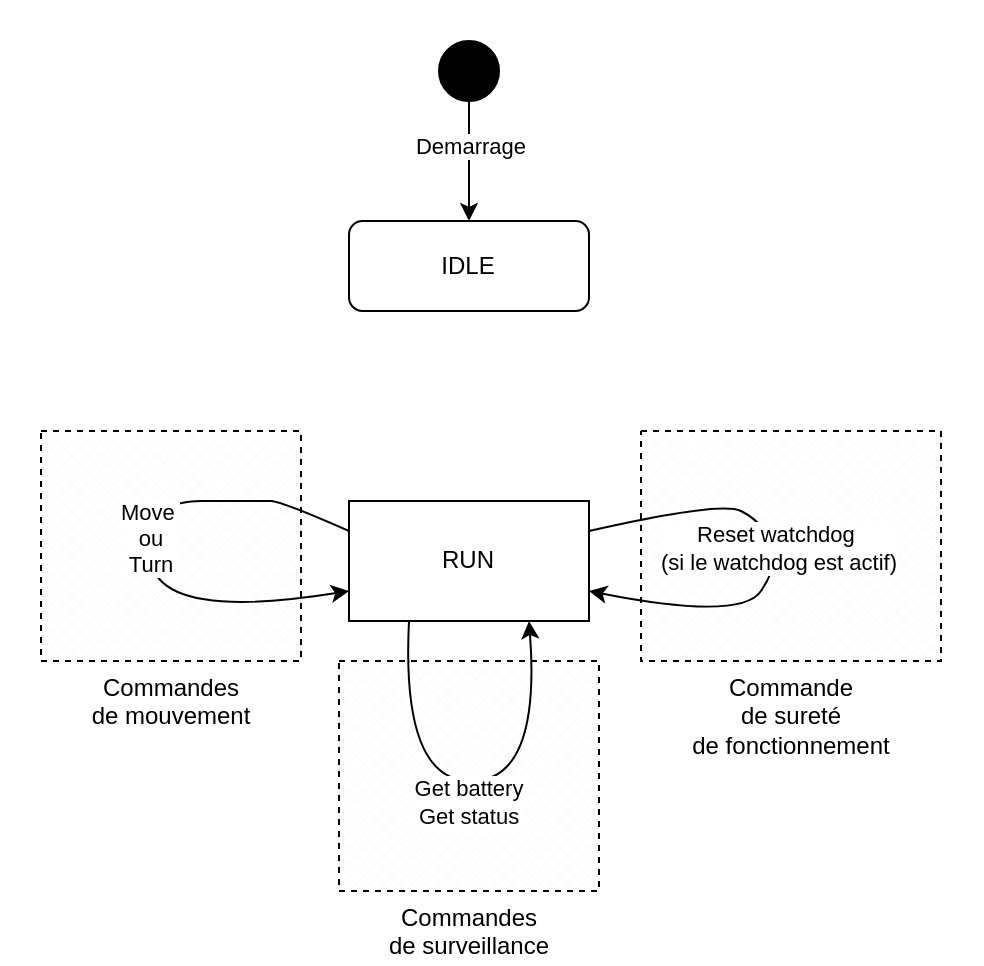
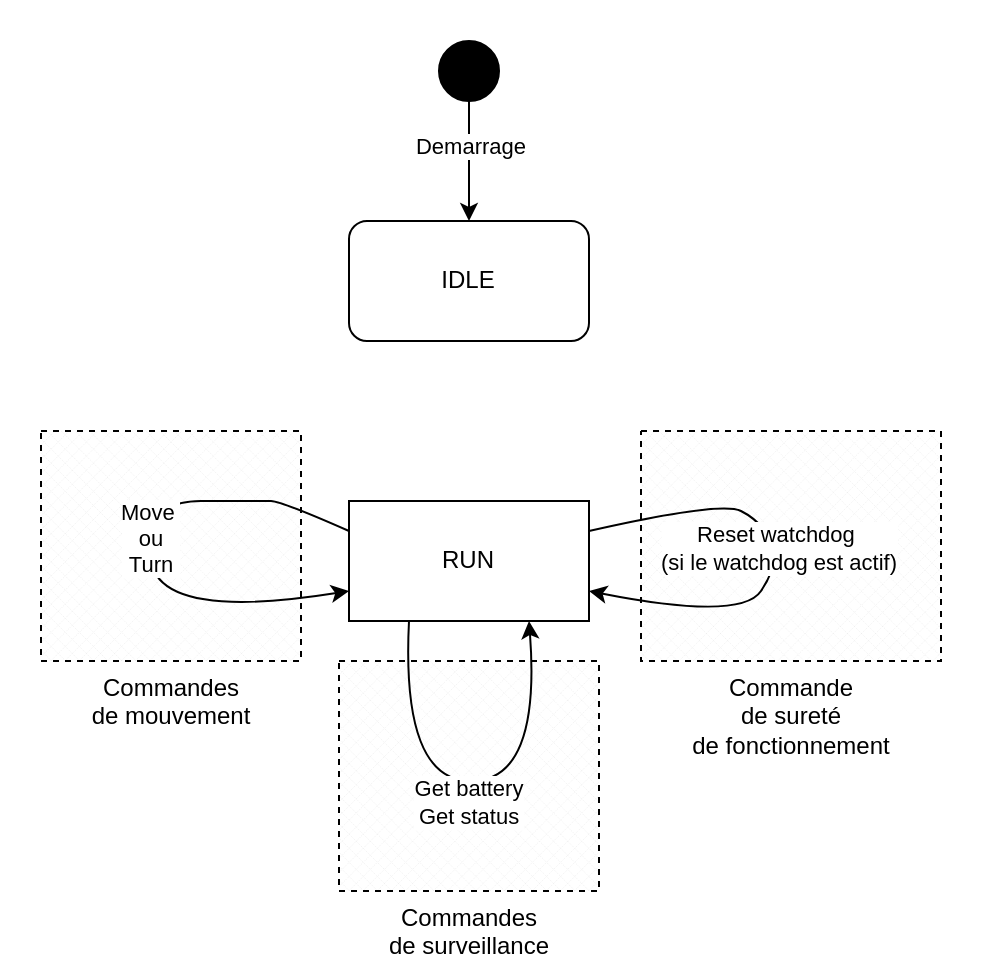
(469, 266) -> (469, 281)
